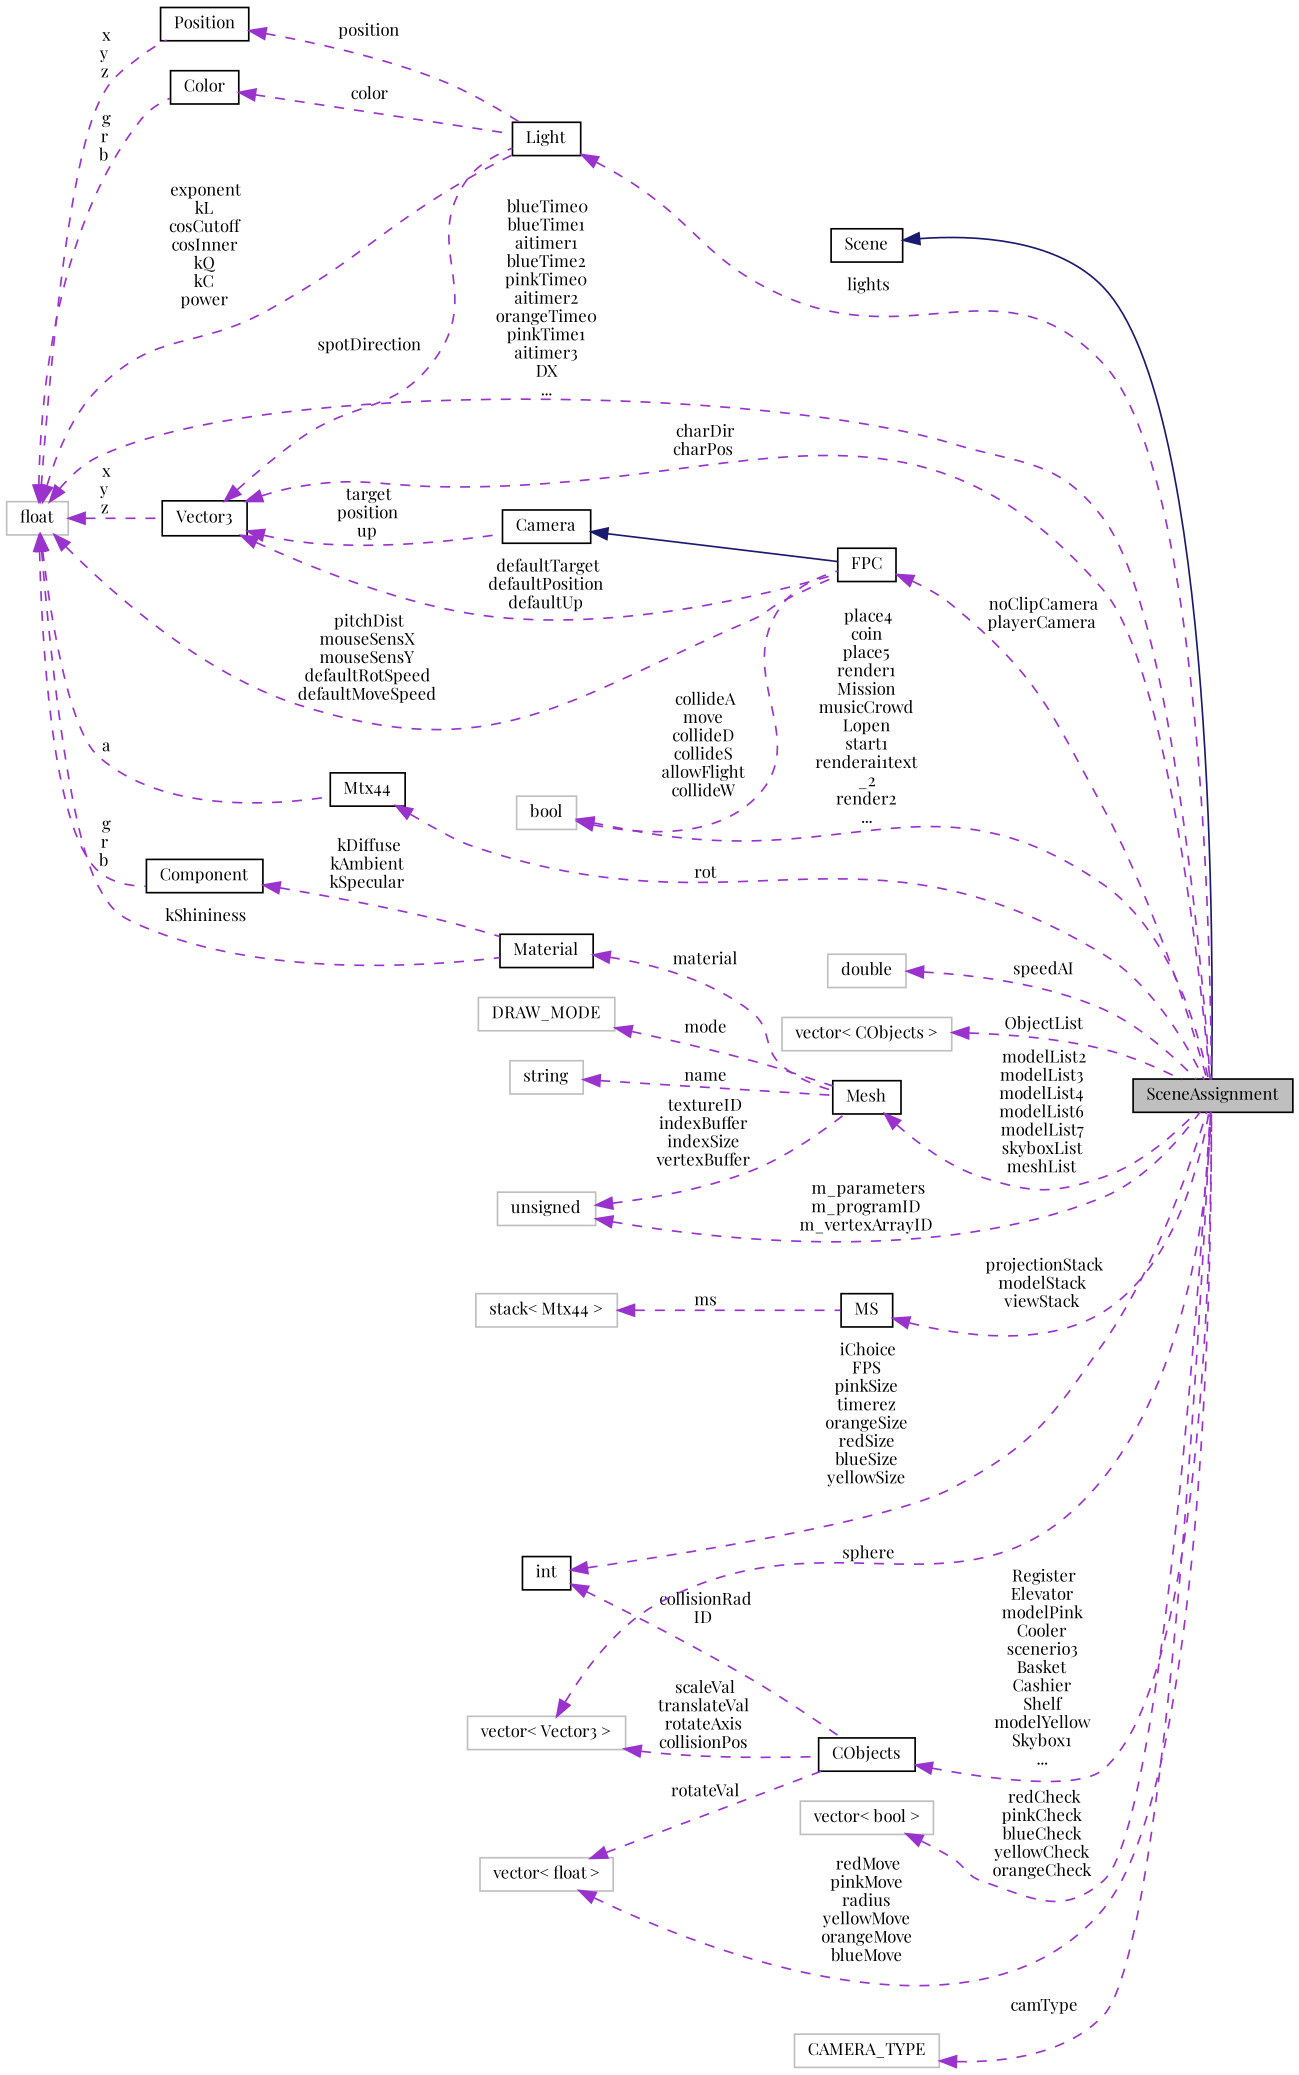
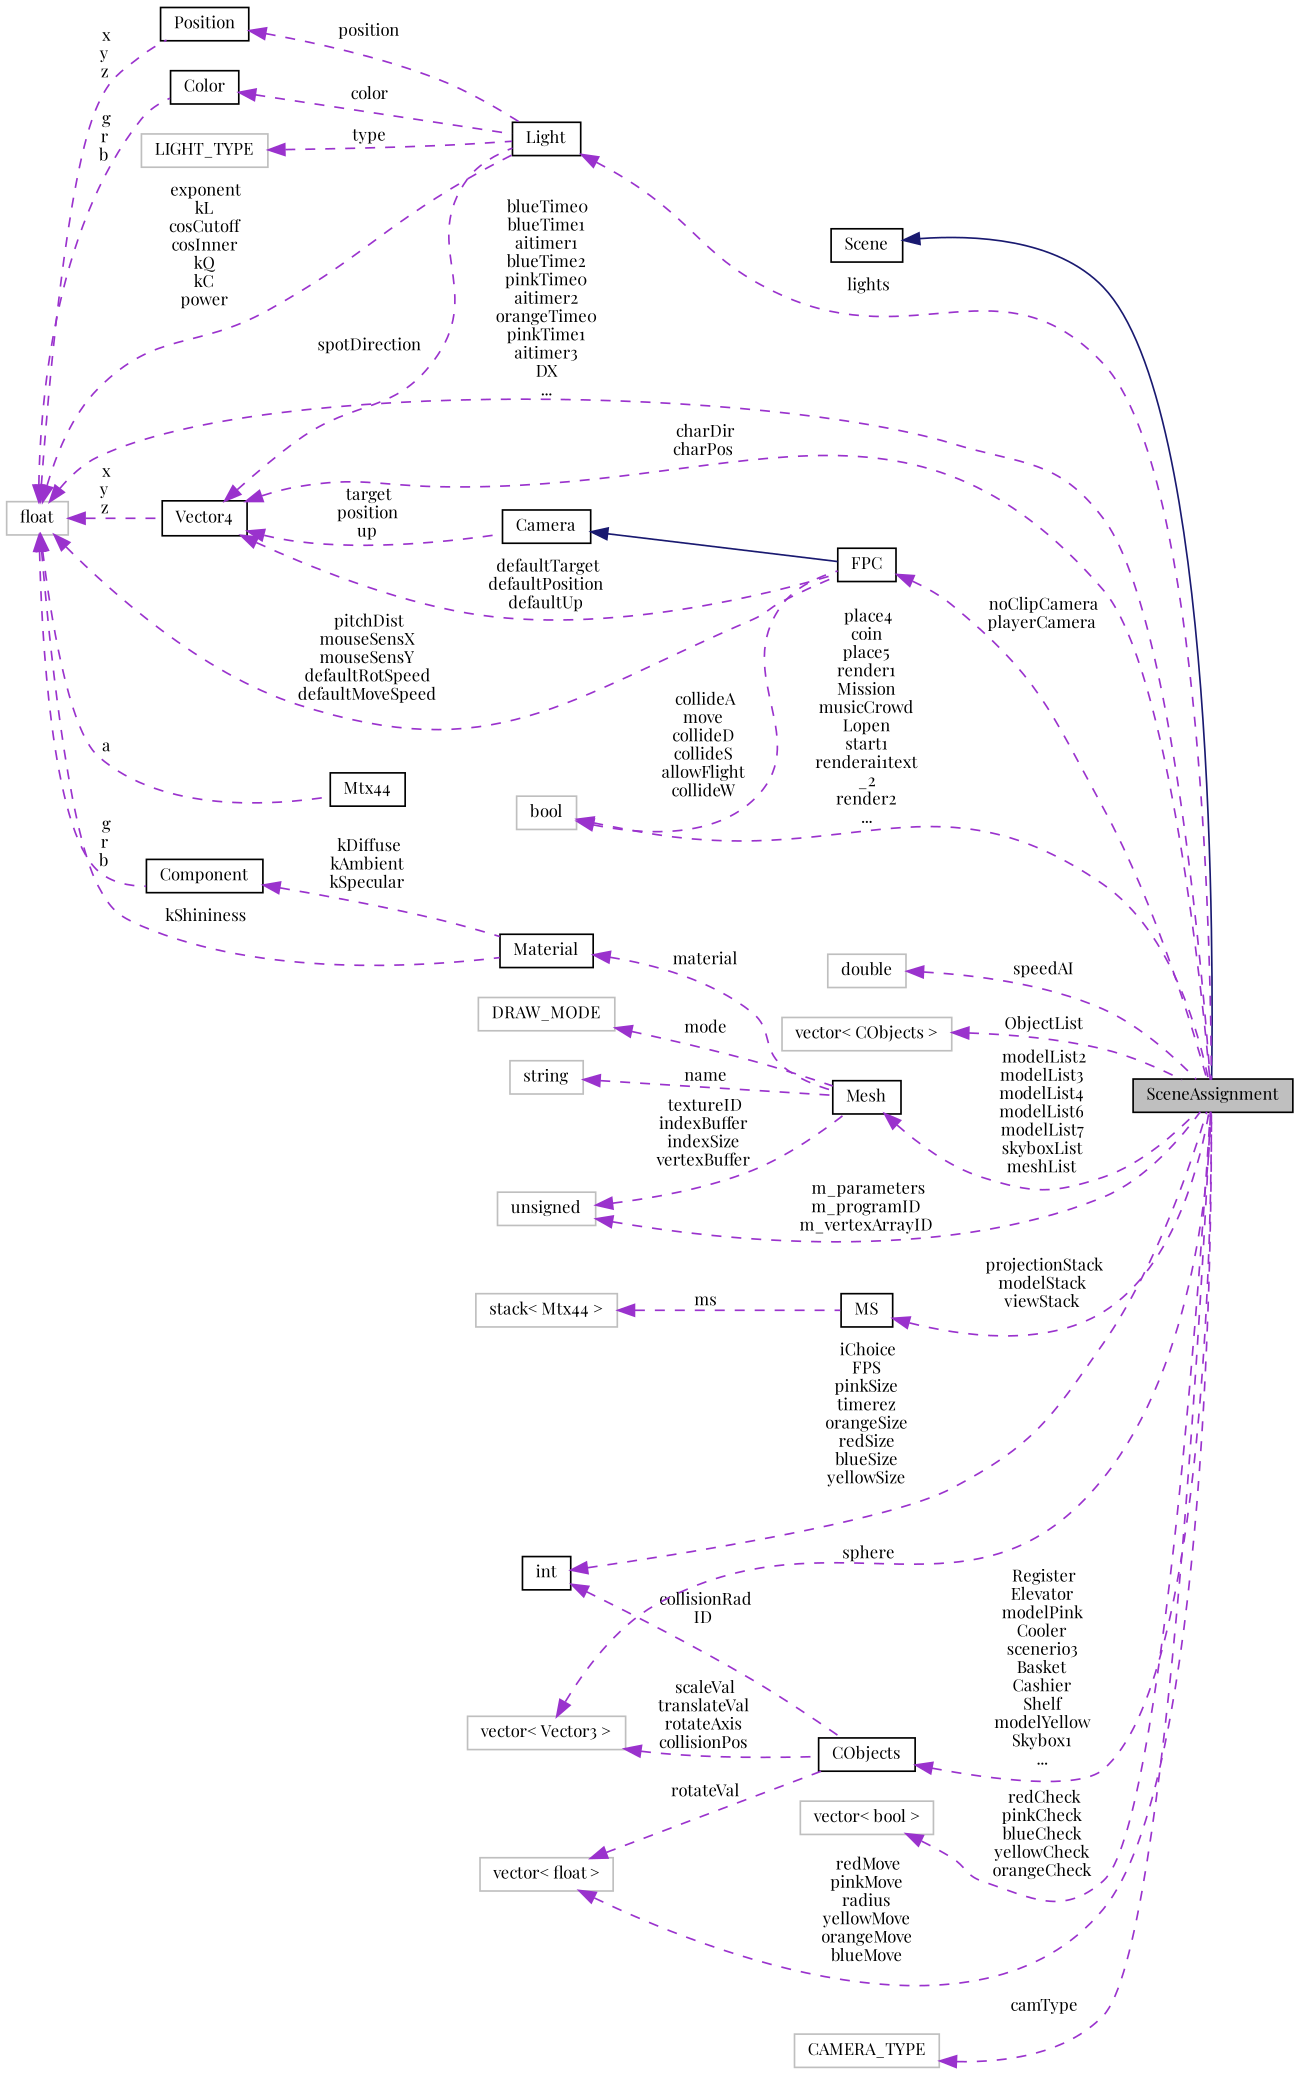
none -> (205, 151)
(205, 518) -> (205, 518)
(840, 880) -> none
